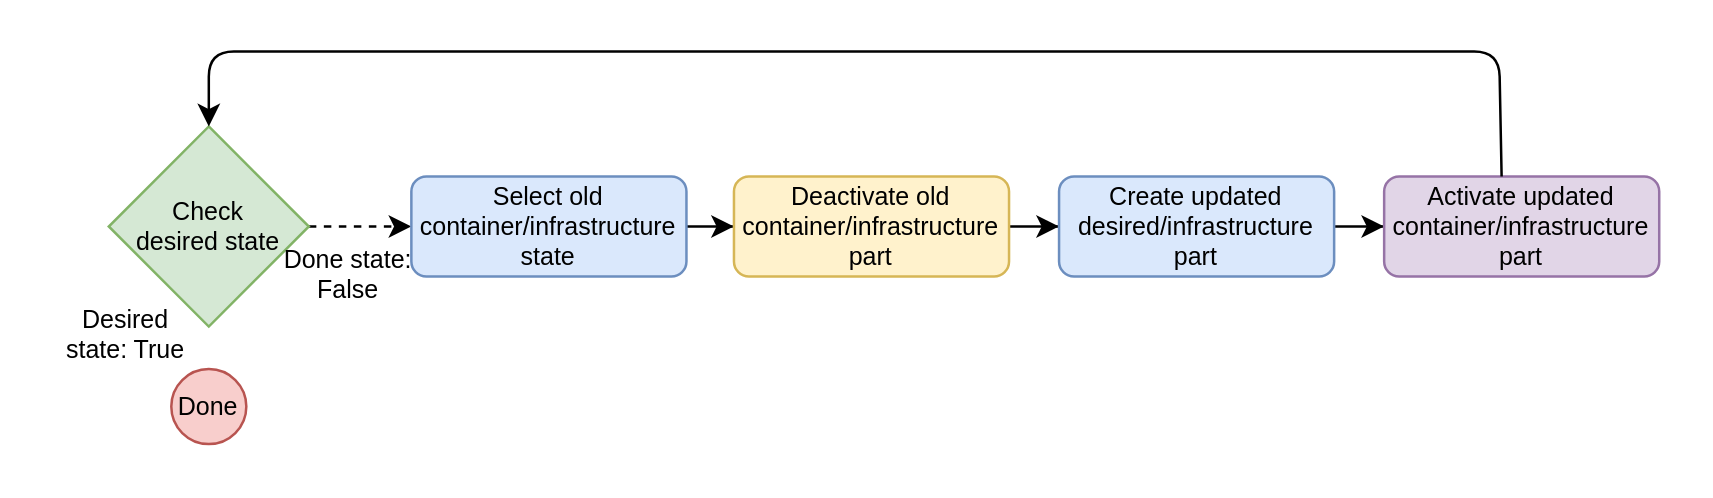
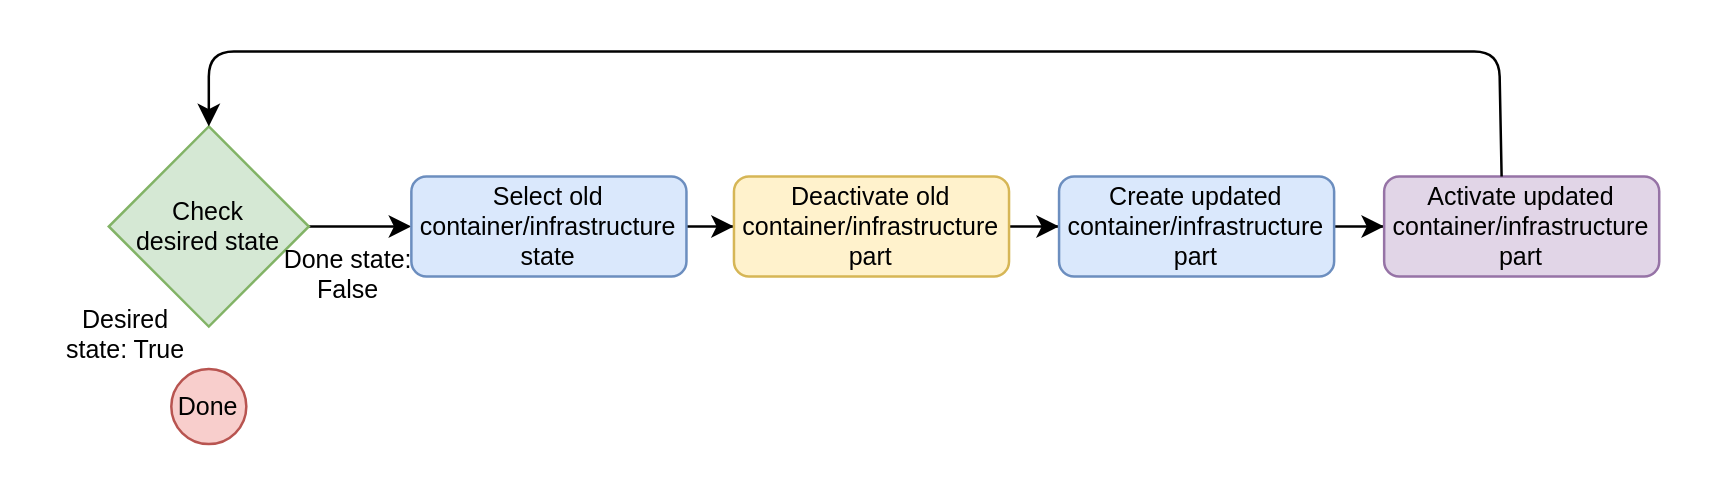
(354, 226) -> (354, 226)
(1196, 226) -> (1196, 226)
